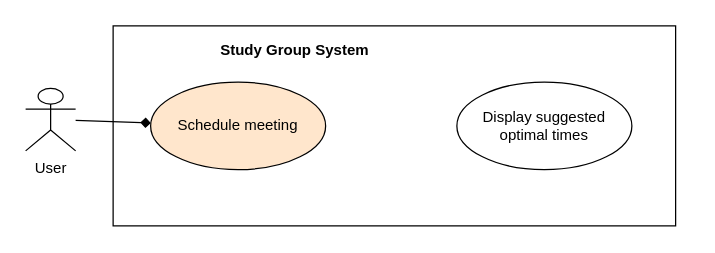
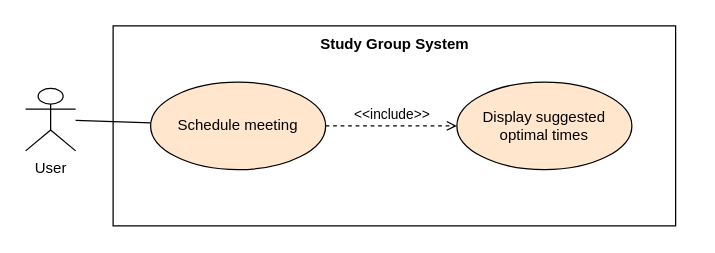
(294, 51) -> (394, 44)
(140, 122) -> (145, 123)
none -> (390, 126)
(544, 126) -> (544, 126)
